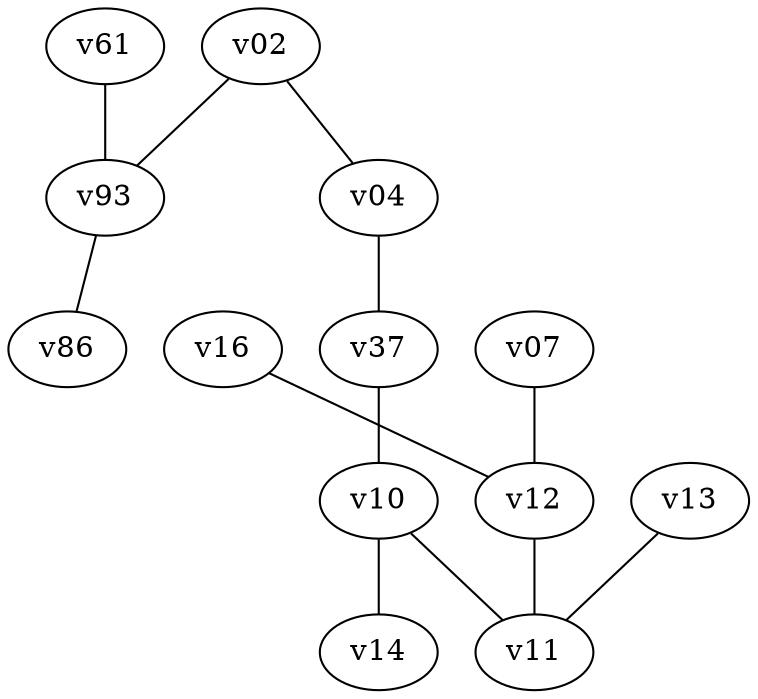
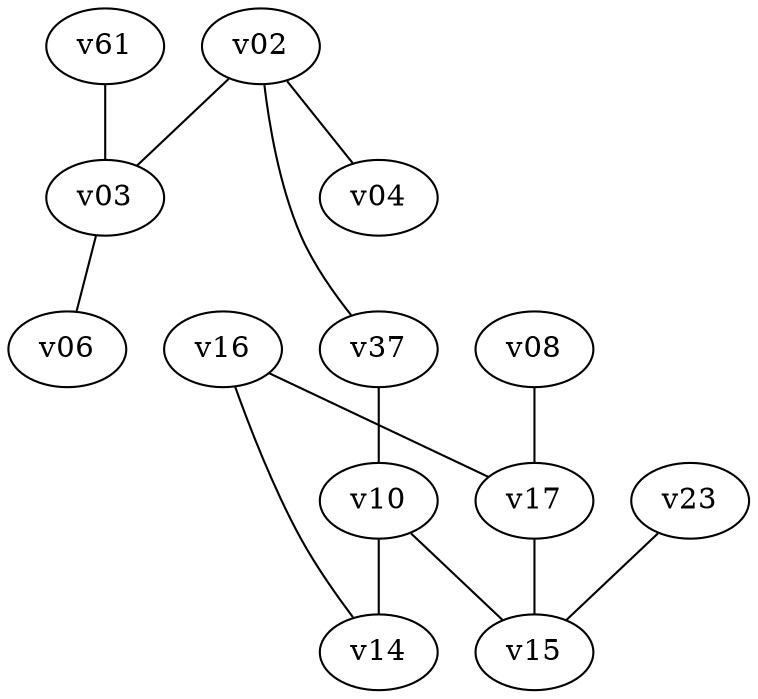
(105, 198) -> (105, 198)
(379, 274) -> (290, 207)
(67, 349) -> (67, 349)
(534, 349) -> (534, 349)
(534, 501) -> (534, 501)
(690, 501) -> (690, 501)
none -> (285, 507)
(534, 652) -> (534, 652)
